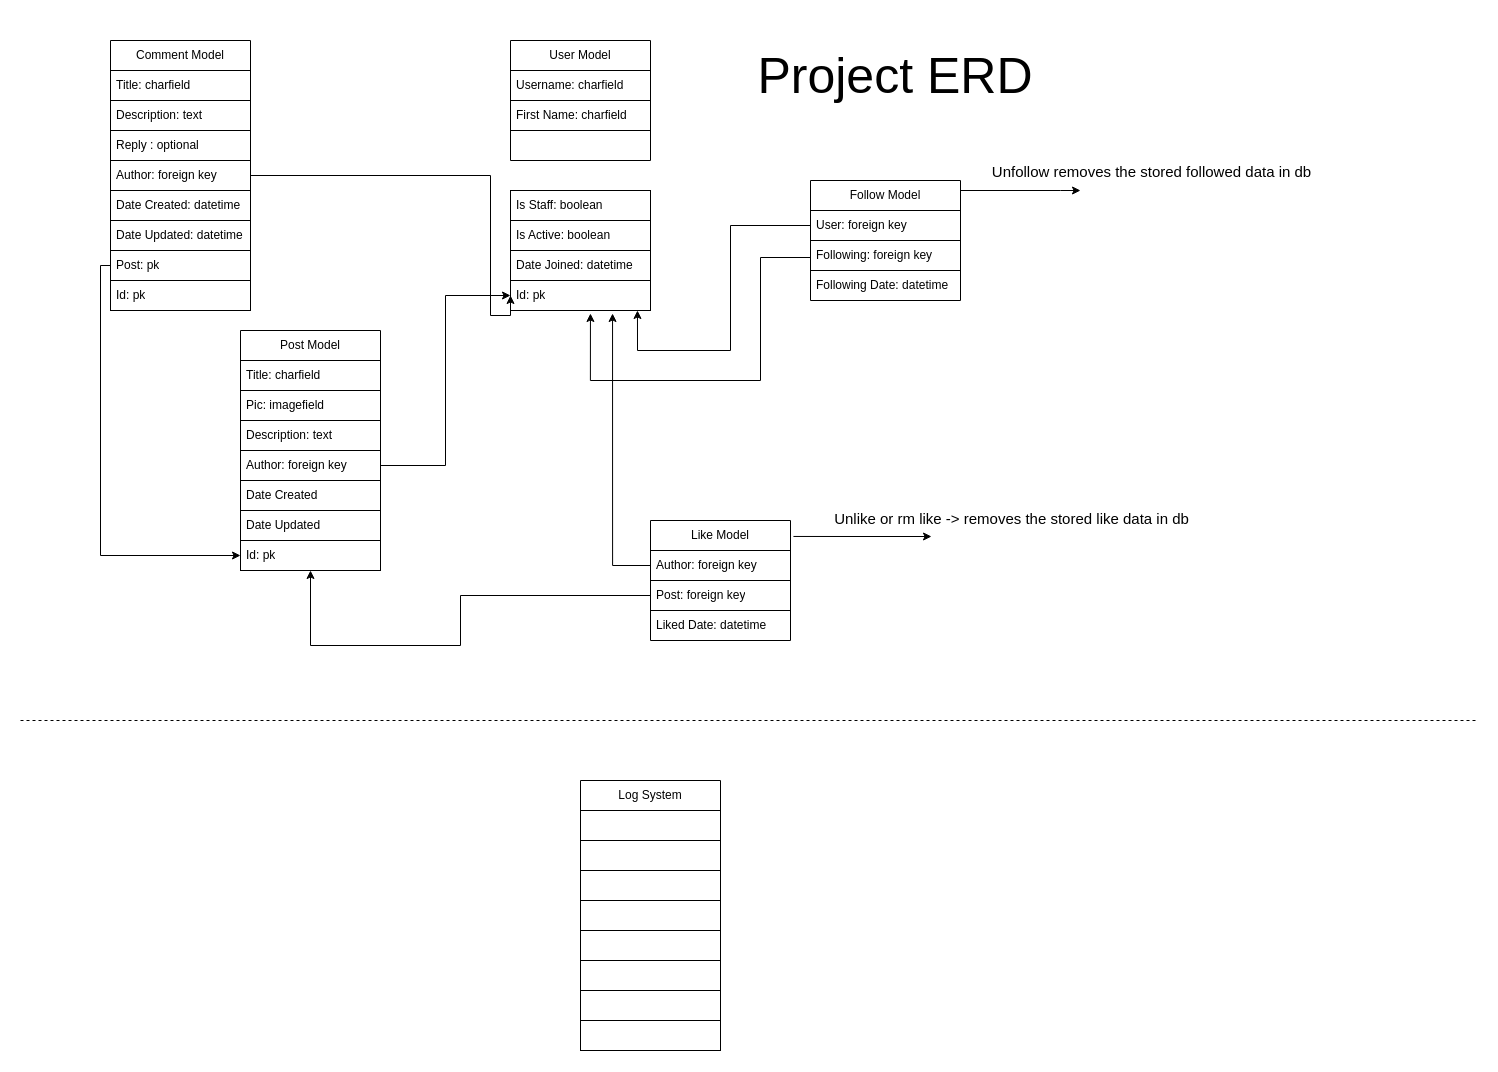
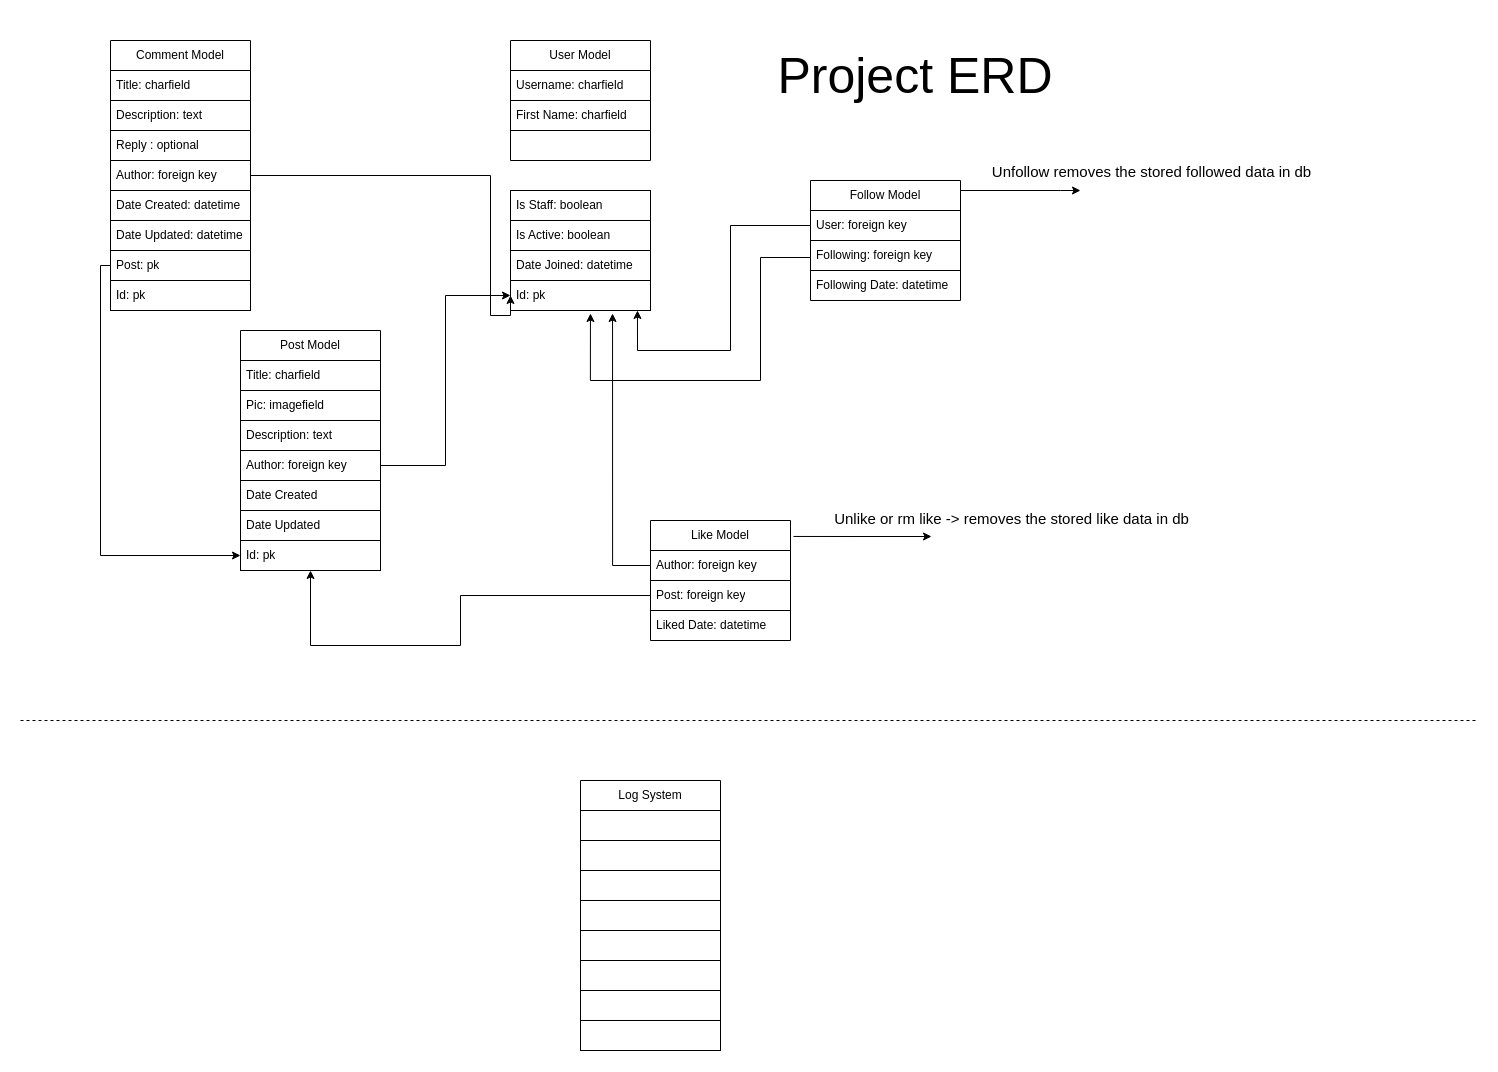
(896, 76) -> (916, 76)
